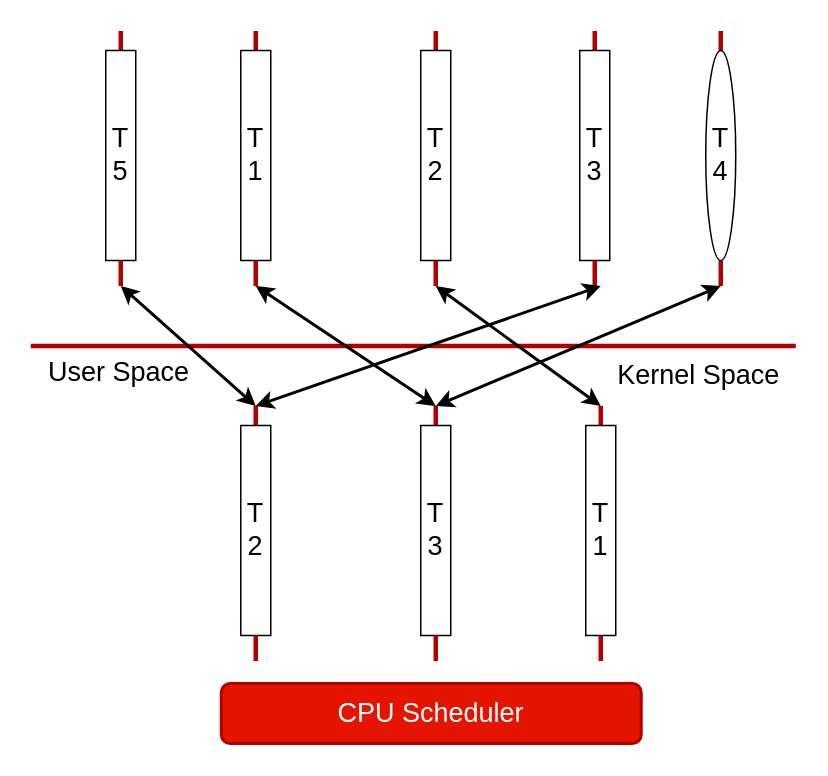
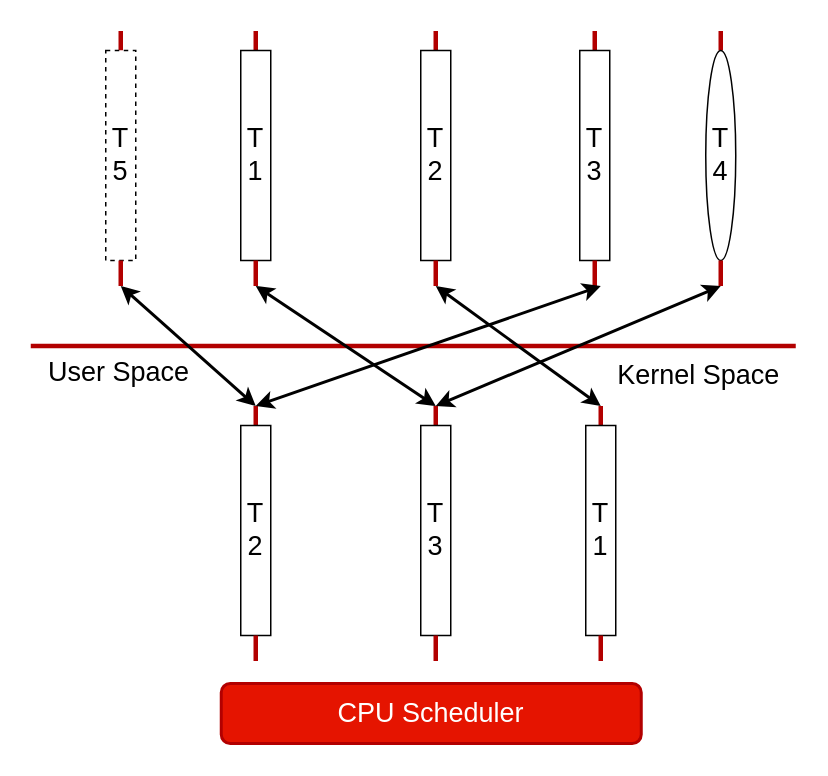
(121, 155) -> (121, 155)
